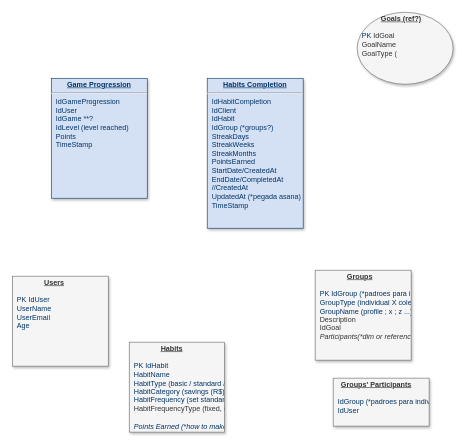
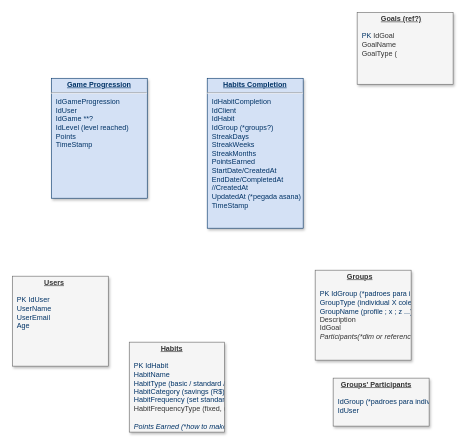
(405, 48) -> (405, 48)
